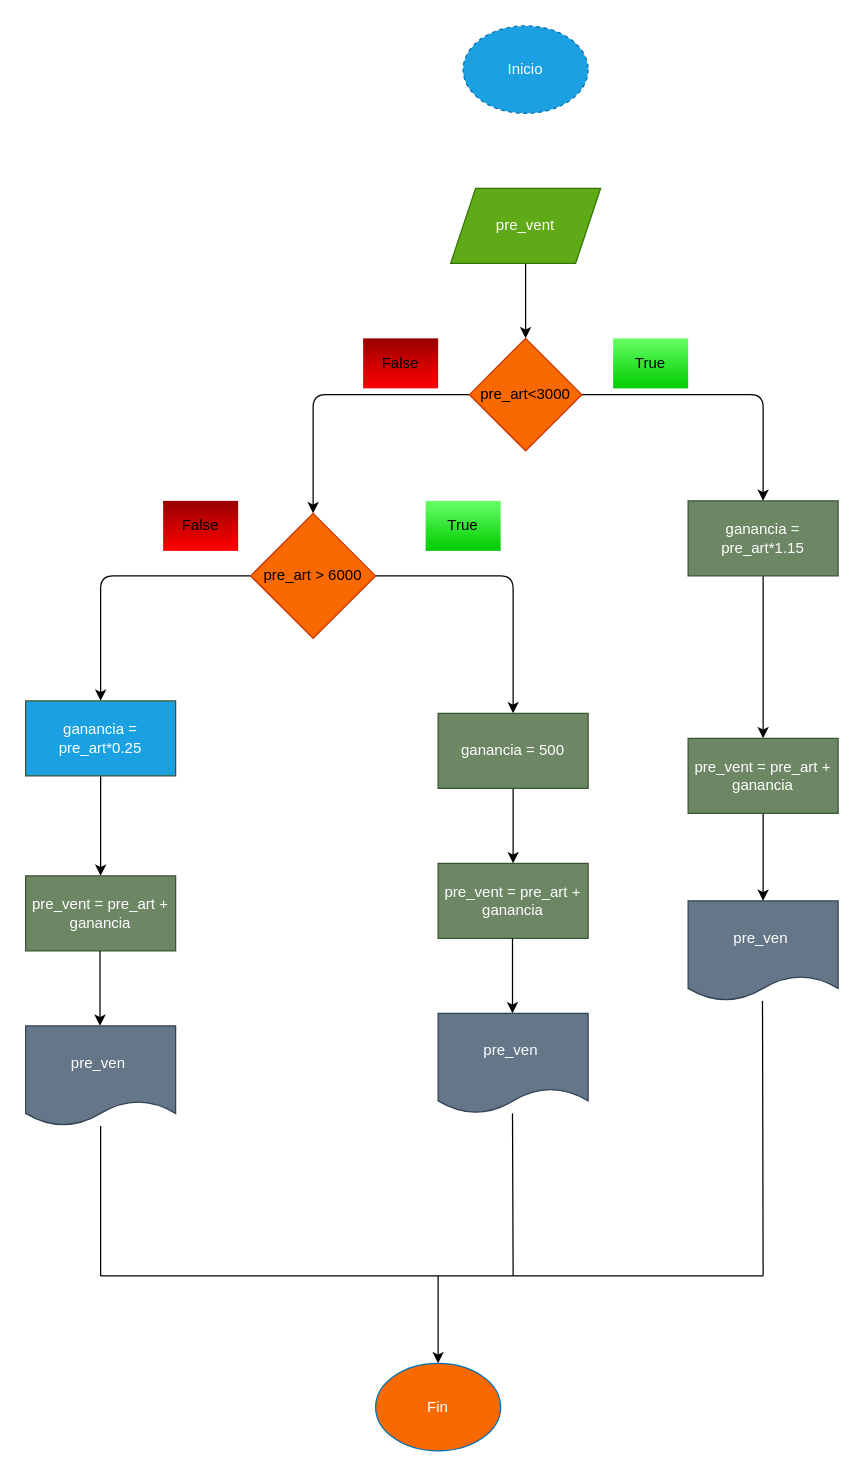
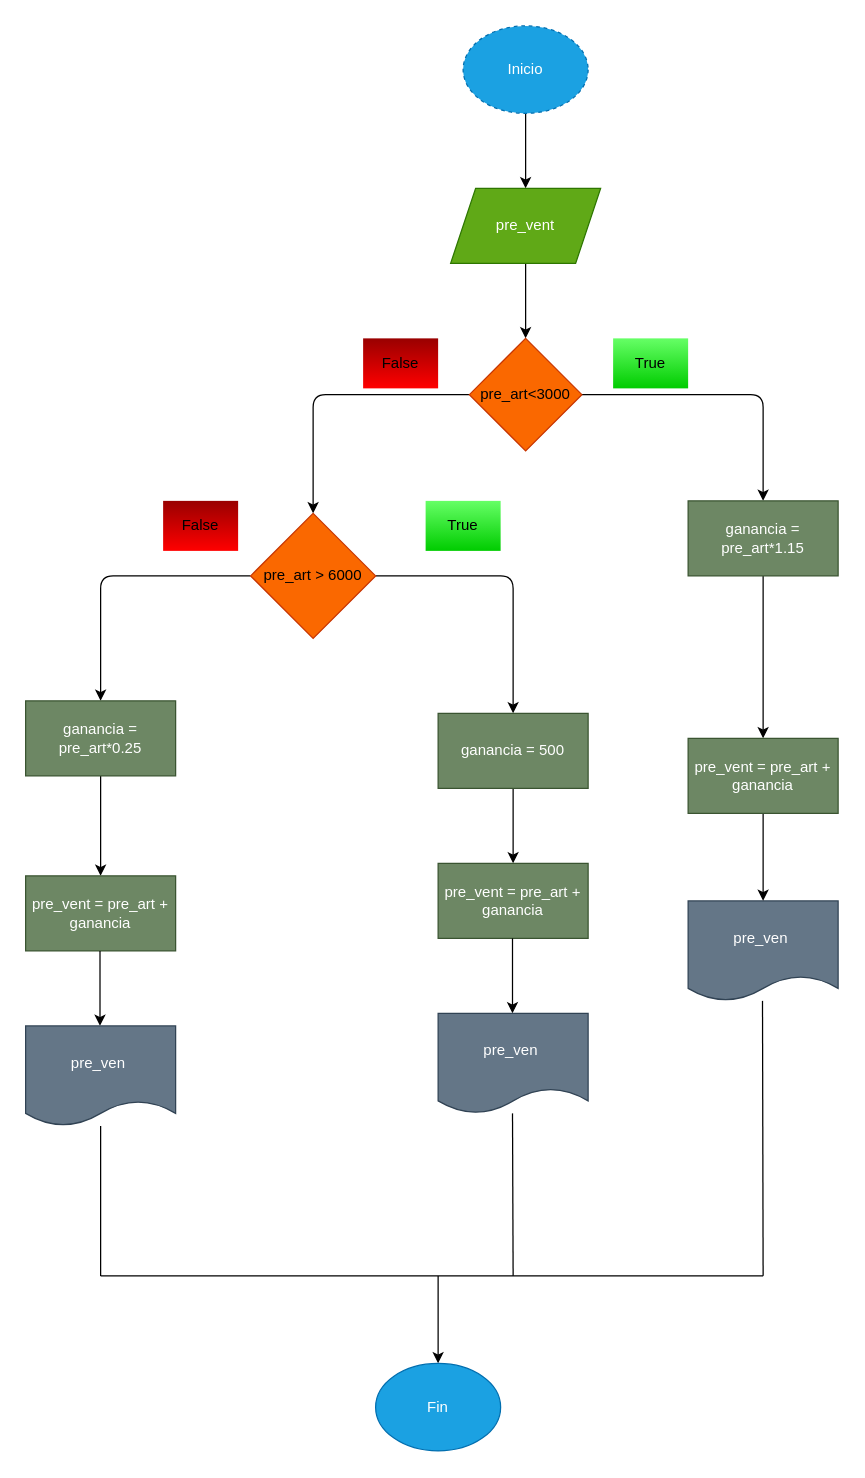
none -> (526, 146)
(101, 738) -> (101, 738)
(438, 1407) -> (438, 1407)
